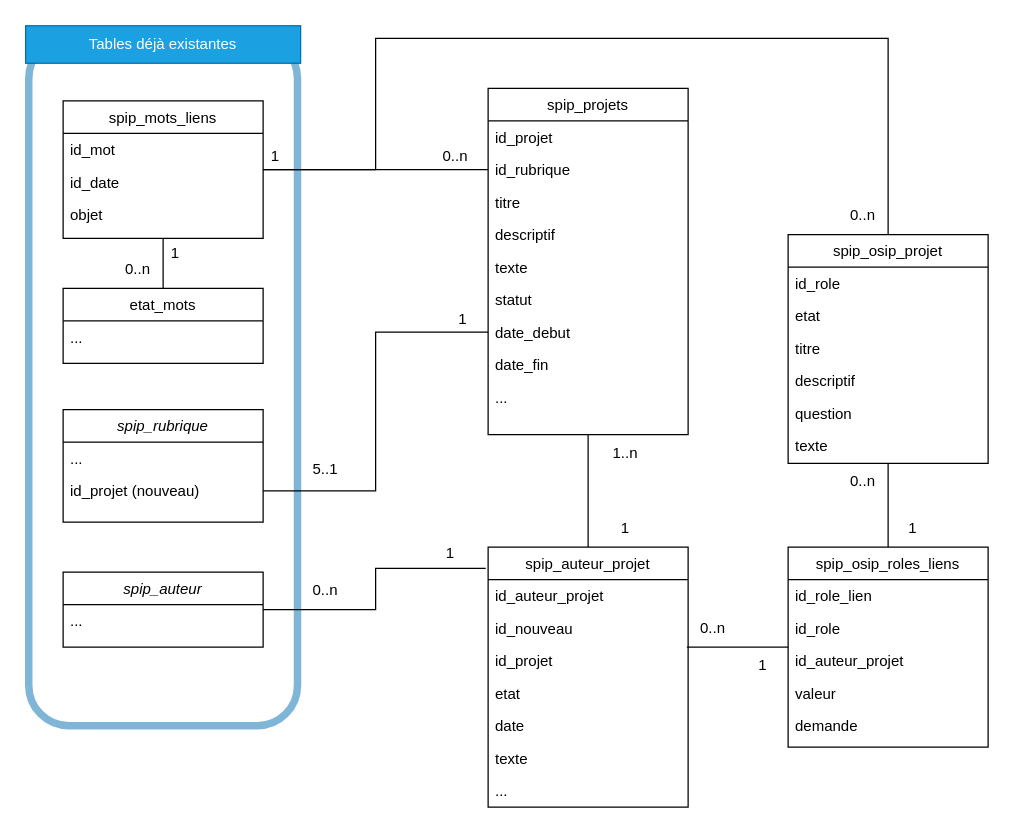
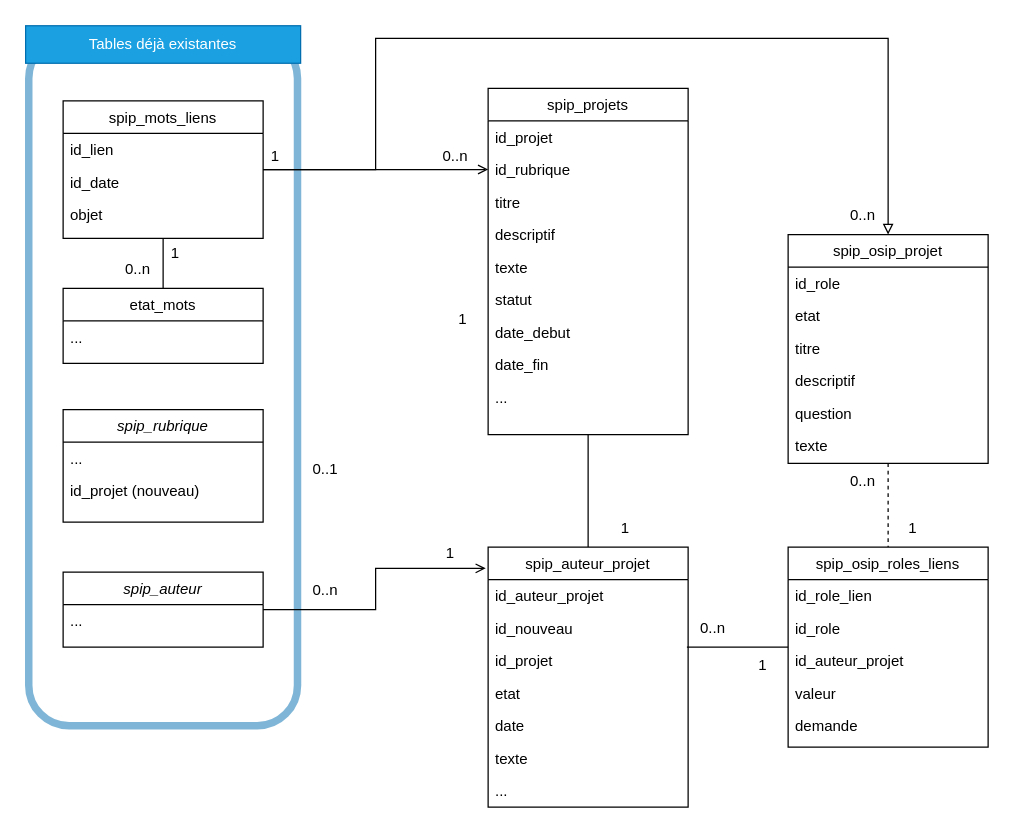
(93, 150) -> (94, 150)
(482, 169) -> (482, 169)
(888, 227) -> (888, 223)
(376, 411) -> none
(626, 453) -> none
(326, 469) -> (326, 469)
(888, 507) -> (888, 507)
(481, 568) -> (480, 568)
